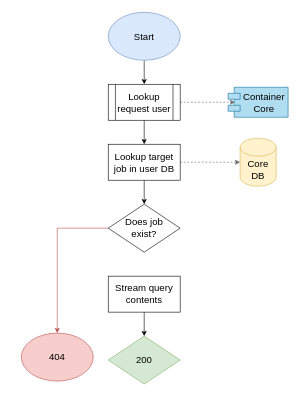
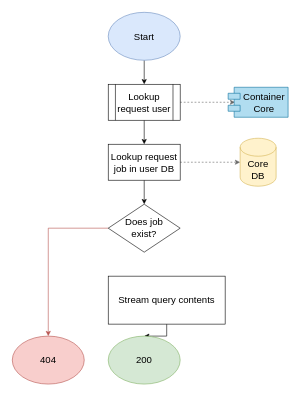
(144, 162) -> (144, 162)
(144, 294) -> (167, 300)
(57, 357) -> (48, 360)
(144, 360) -> (144, 360)
